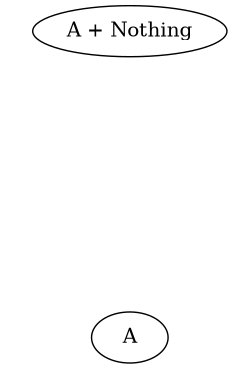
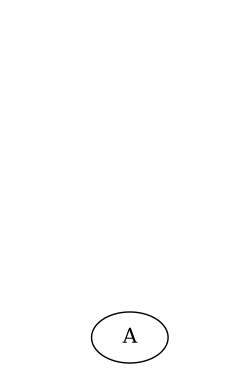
(130, 31) -> none
